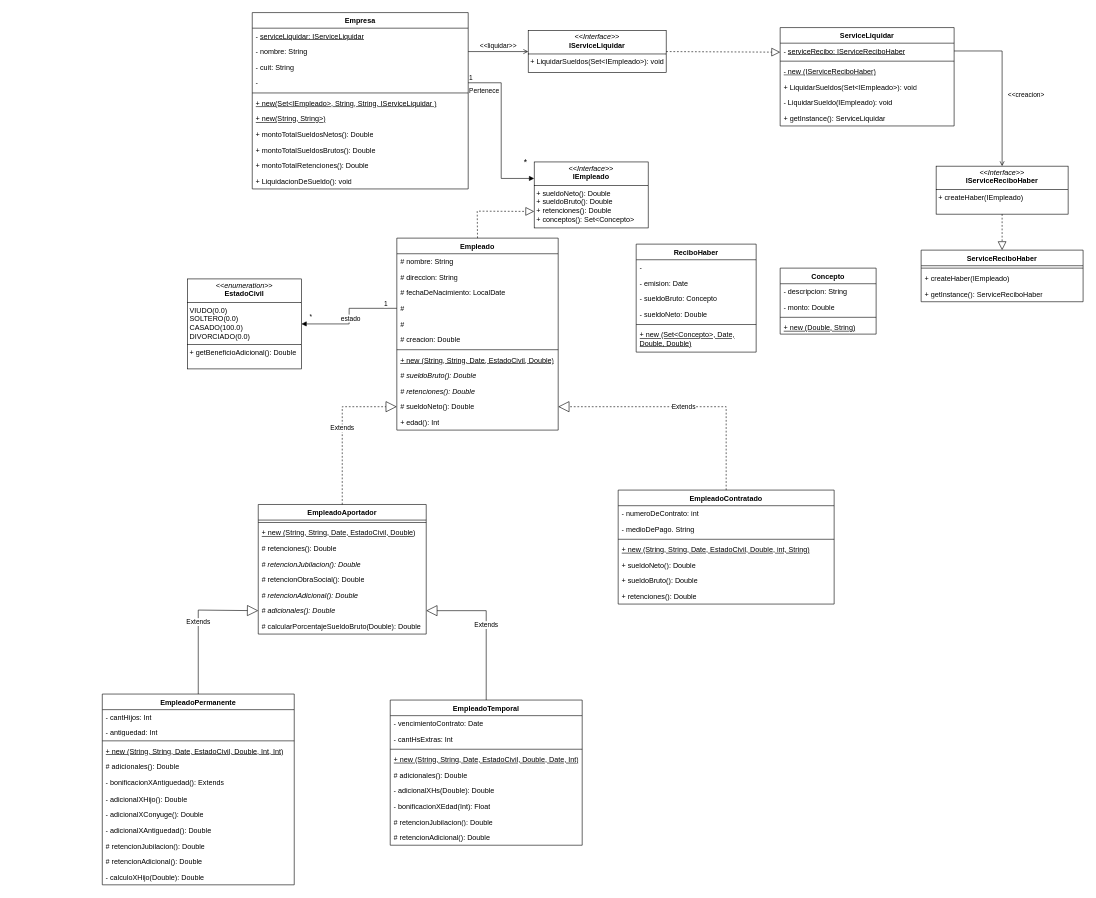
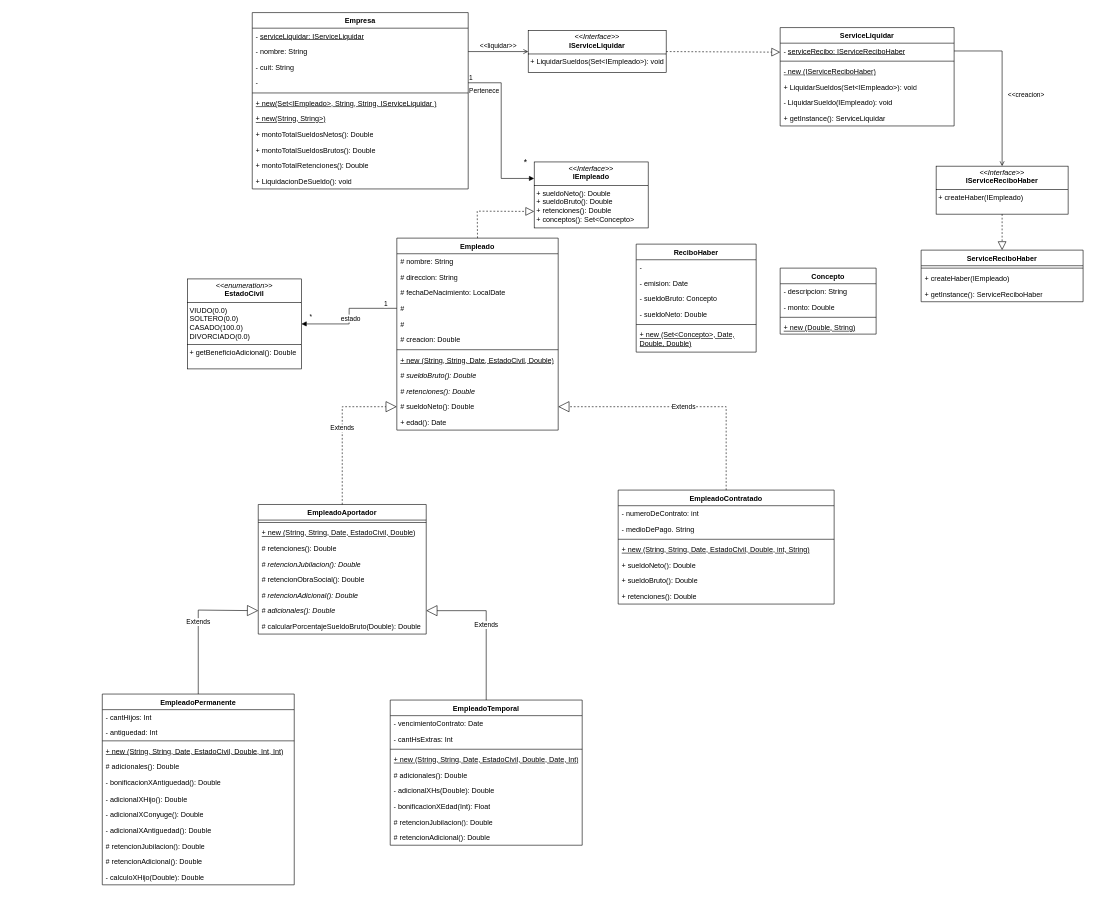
(424, 423) -> (426, 423)
(172, 783) -> (169, 783)
